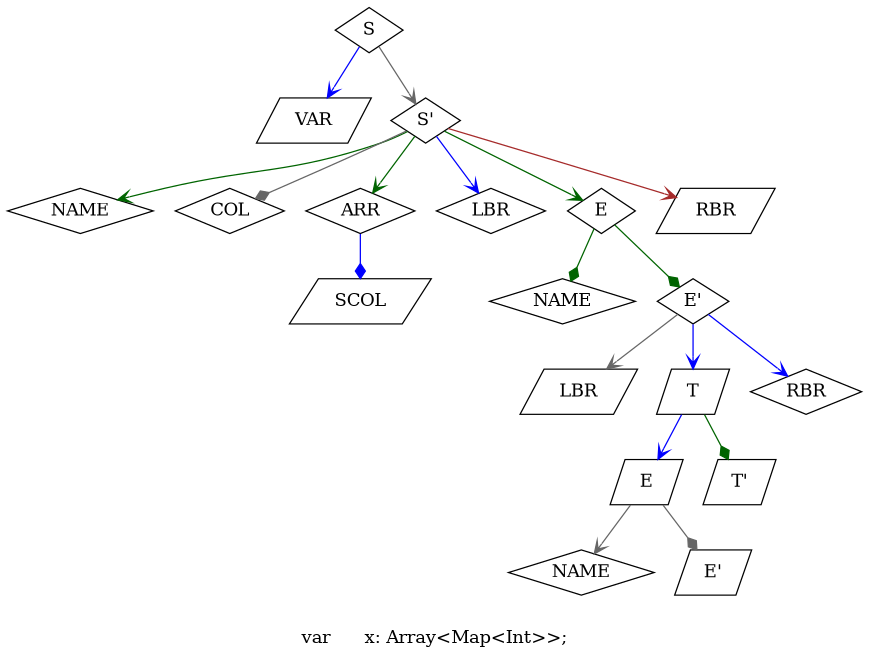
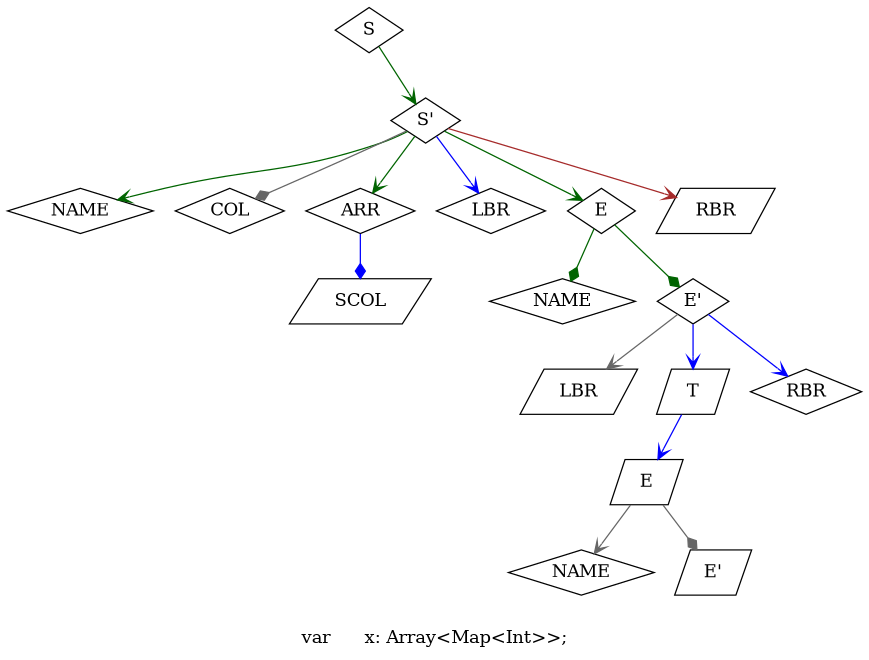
(394, 70) -> (394, 70)
(314, 121) -> none
(740, 482) -> none
